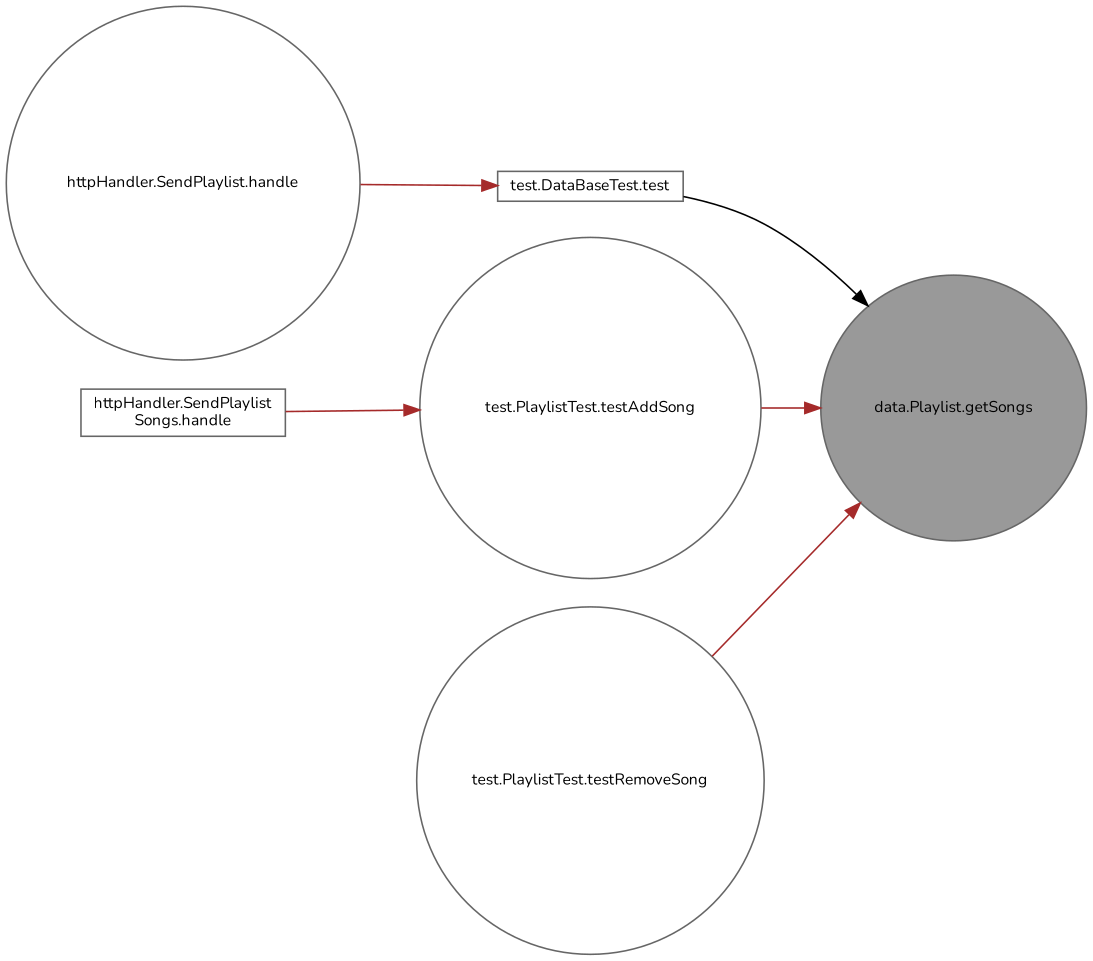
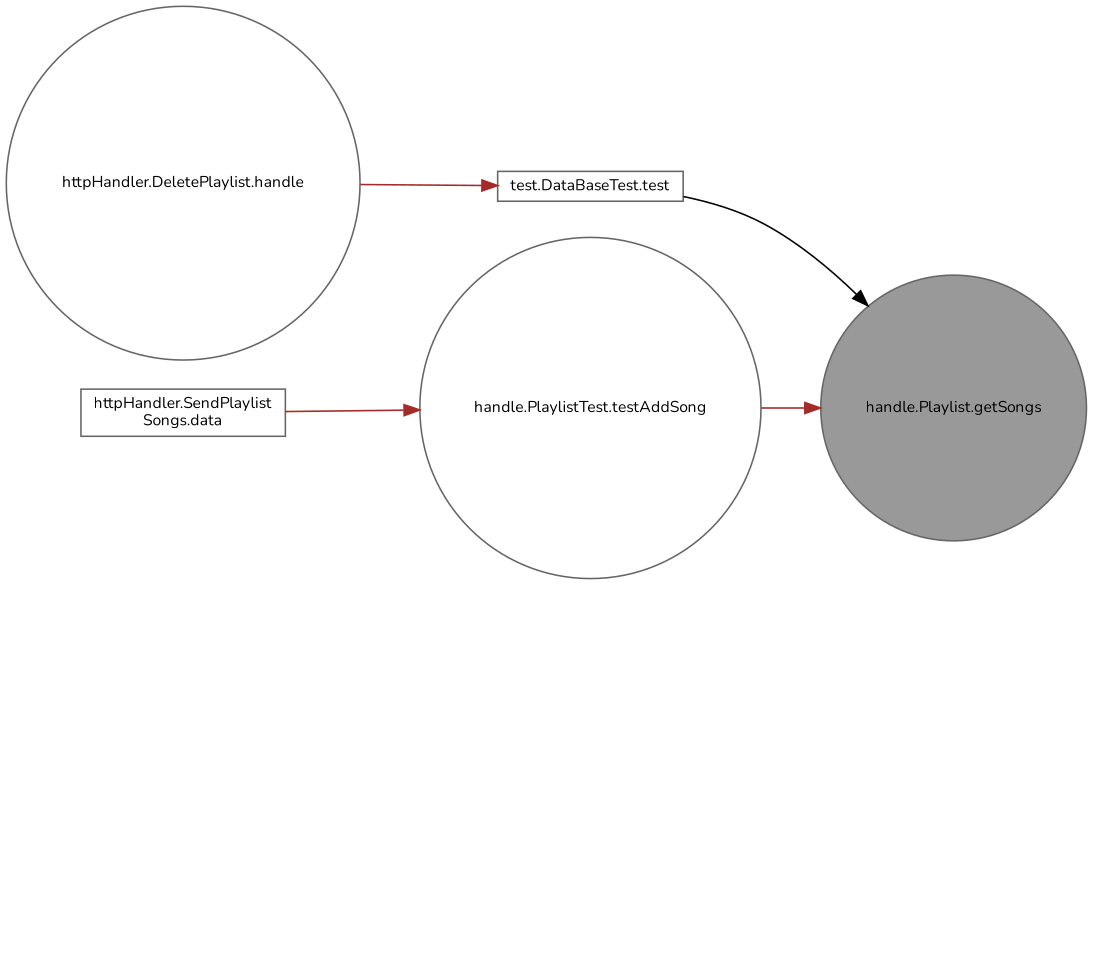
(183, 183) -> (183, 183)
(590, 408) -> (590, 408)
(954, 408) -> (954, 408)
(183, 413) -> (183, 413)
(590, 781) -> none
